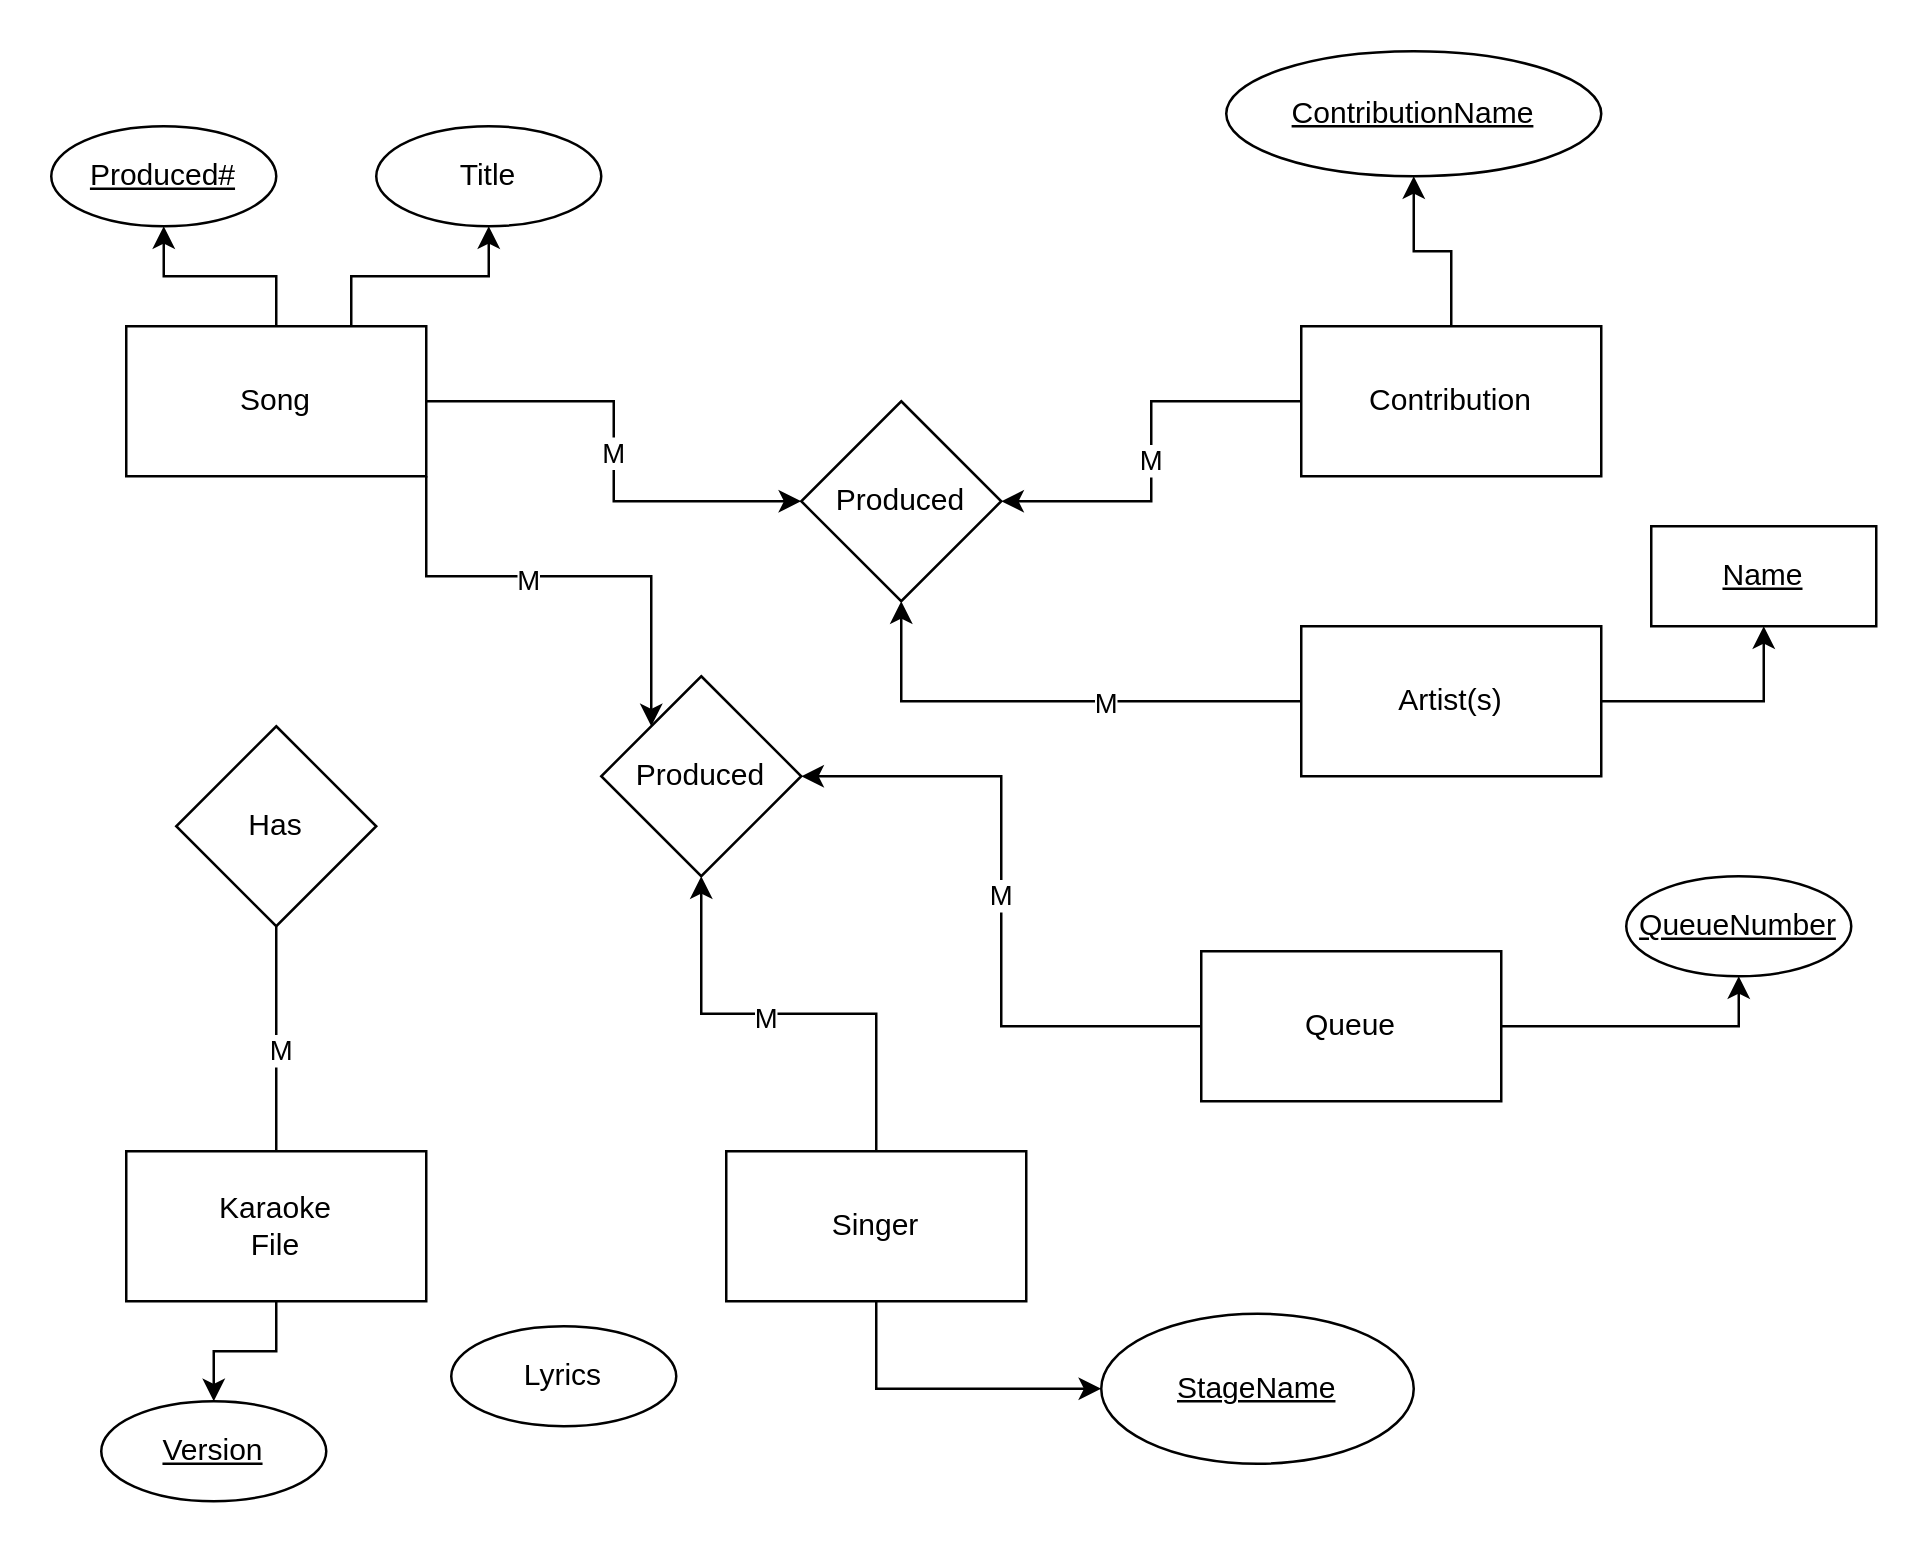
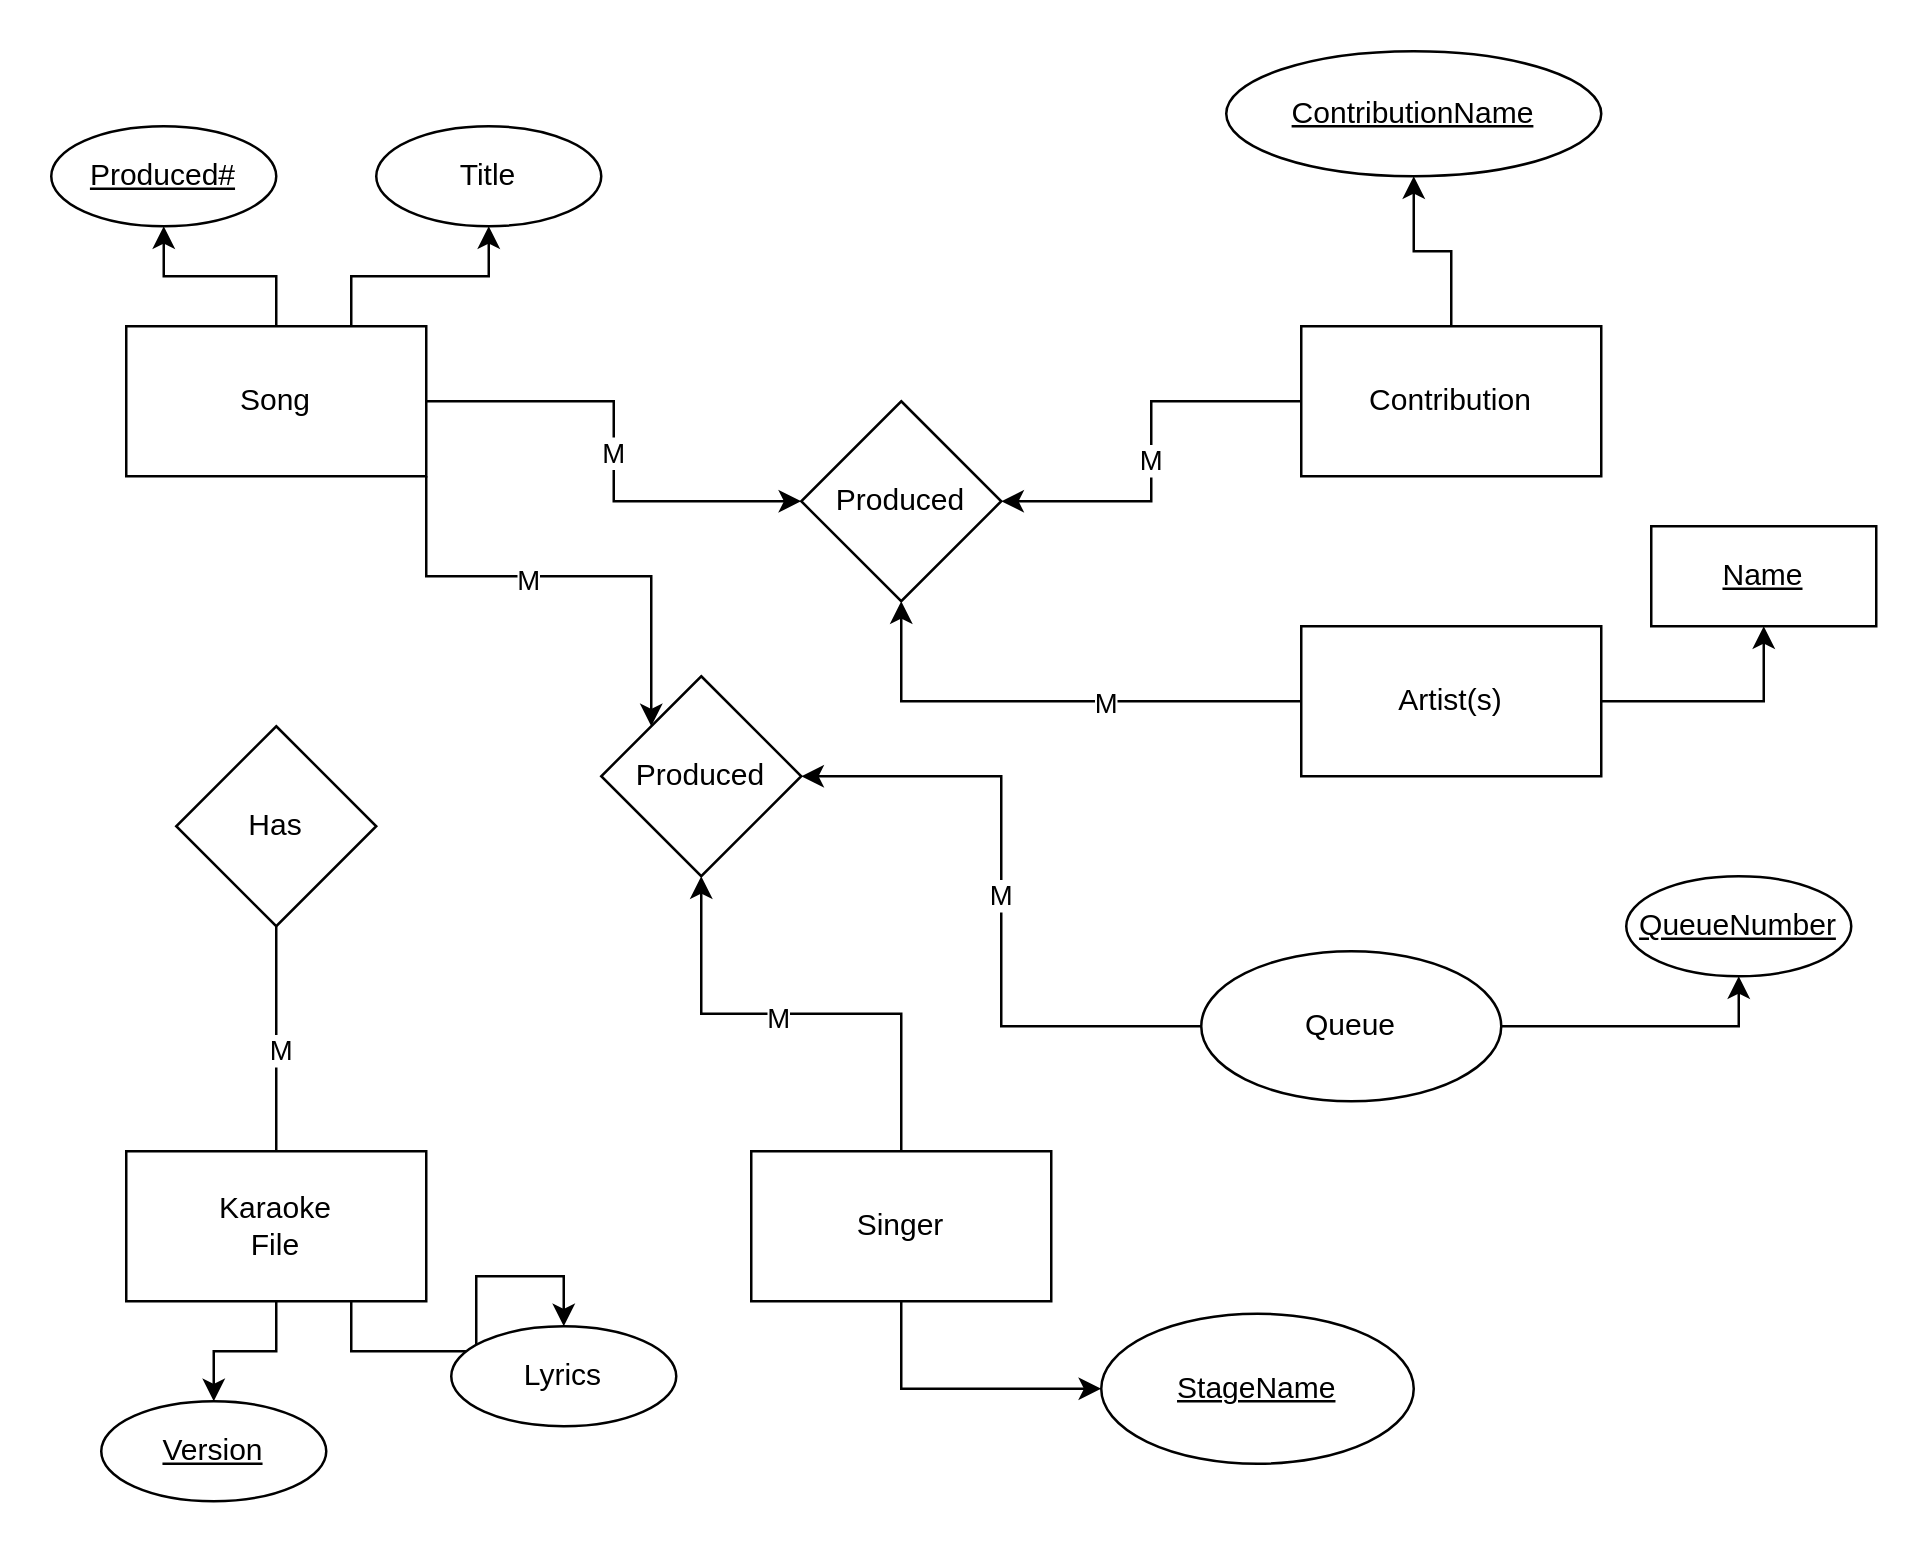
(1351, 1026) -> (1351, 1026)
(876, 1226) -> (901, 1226)
none -> (502, 1276)
